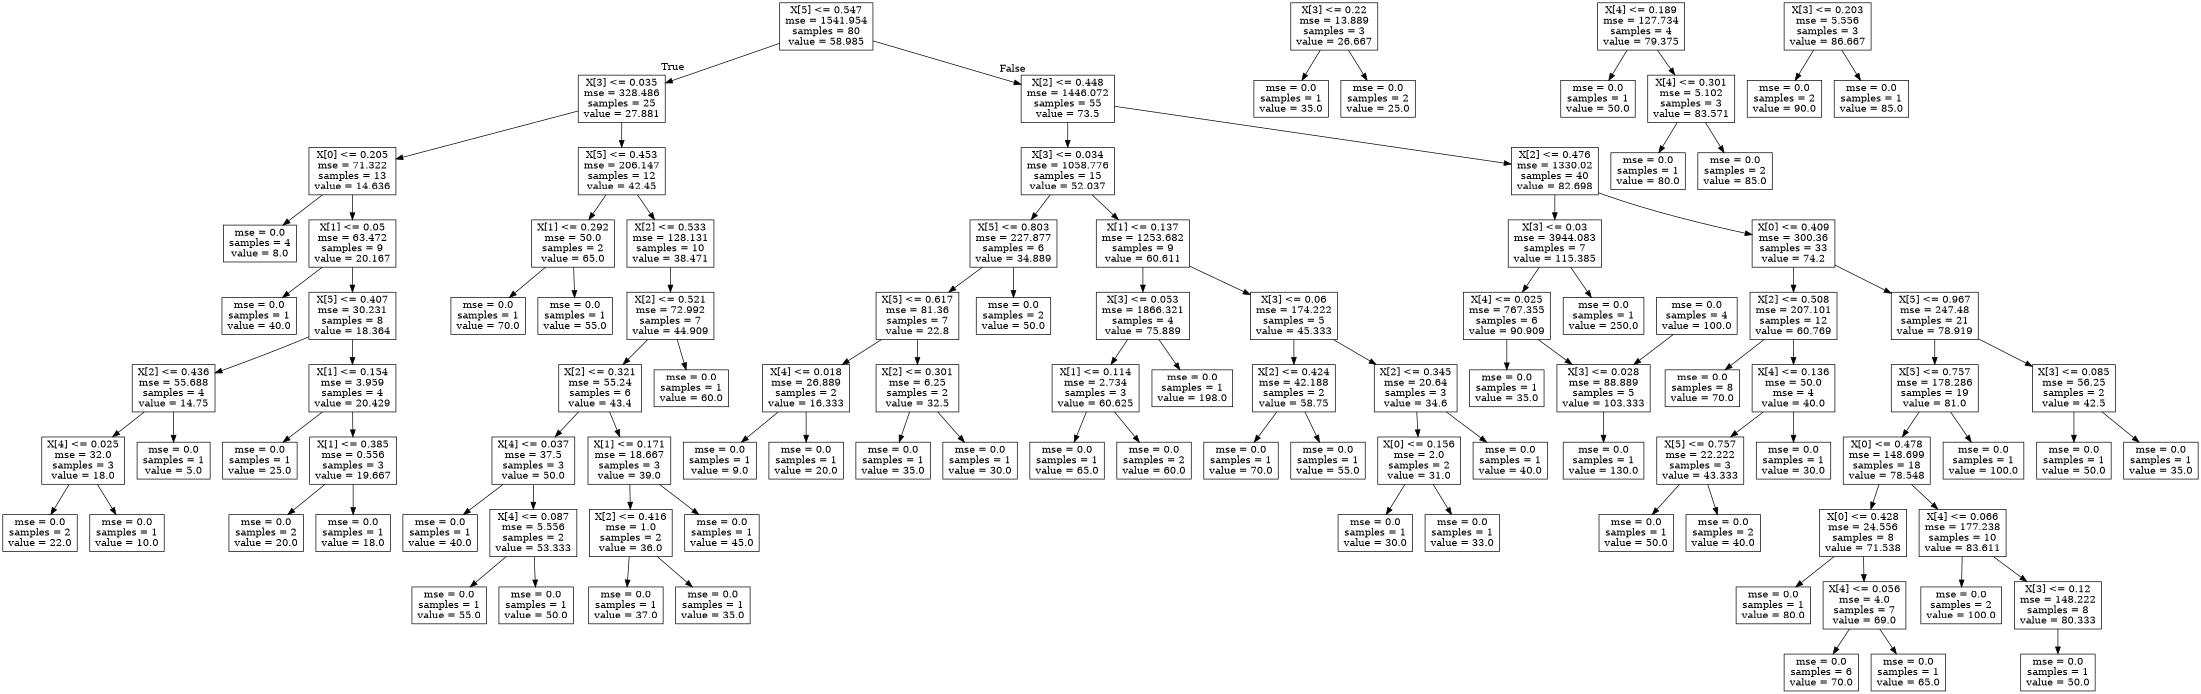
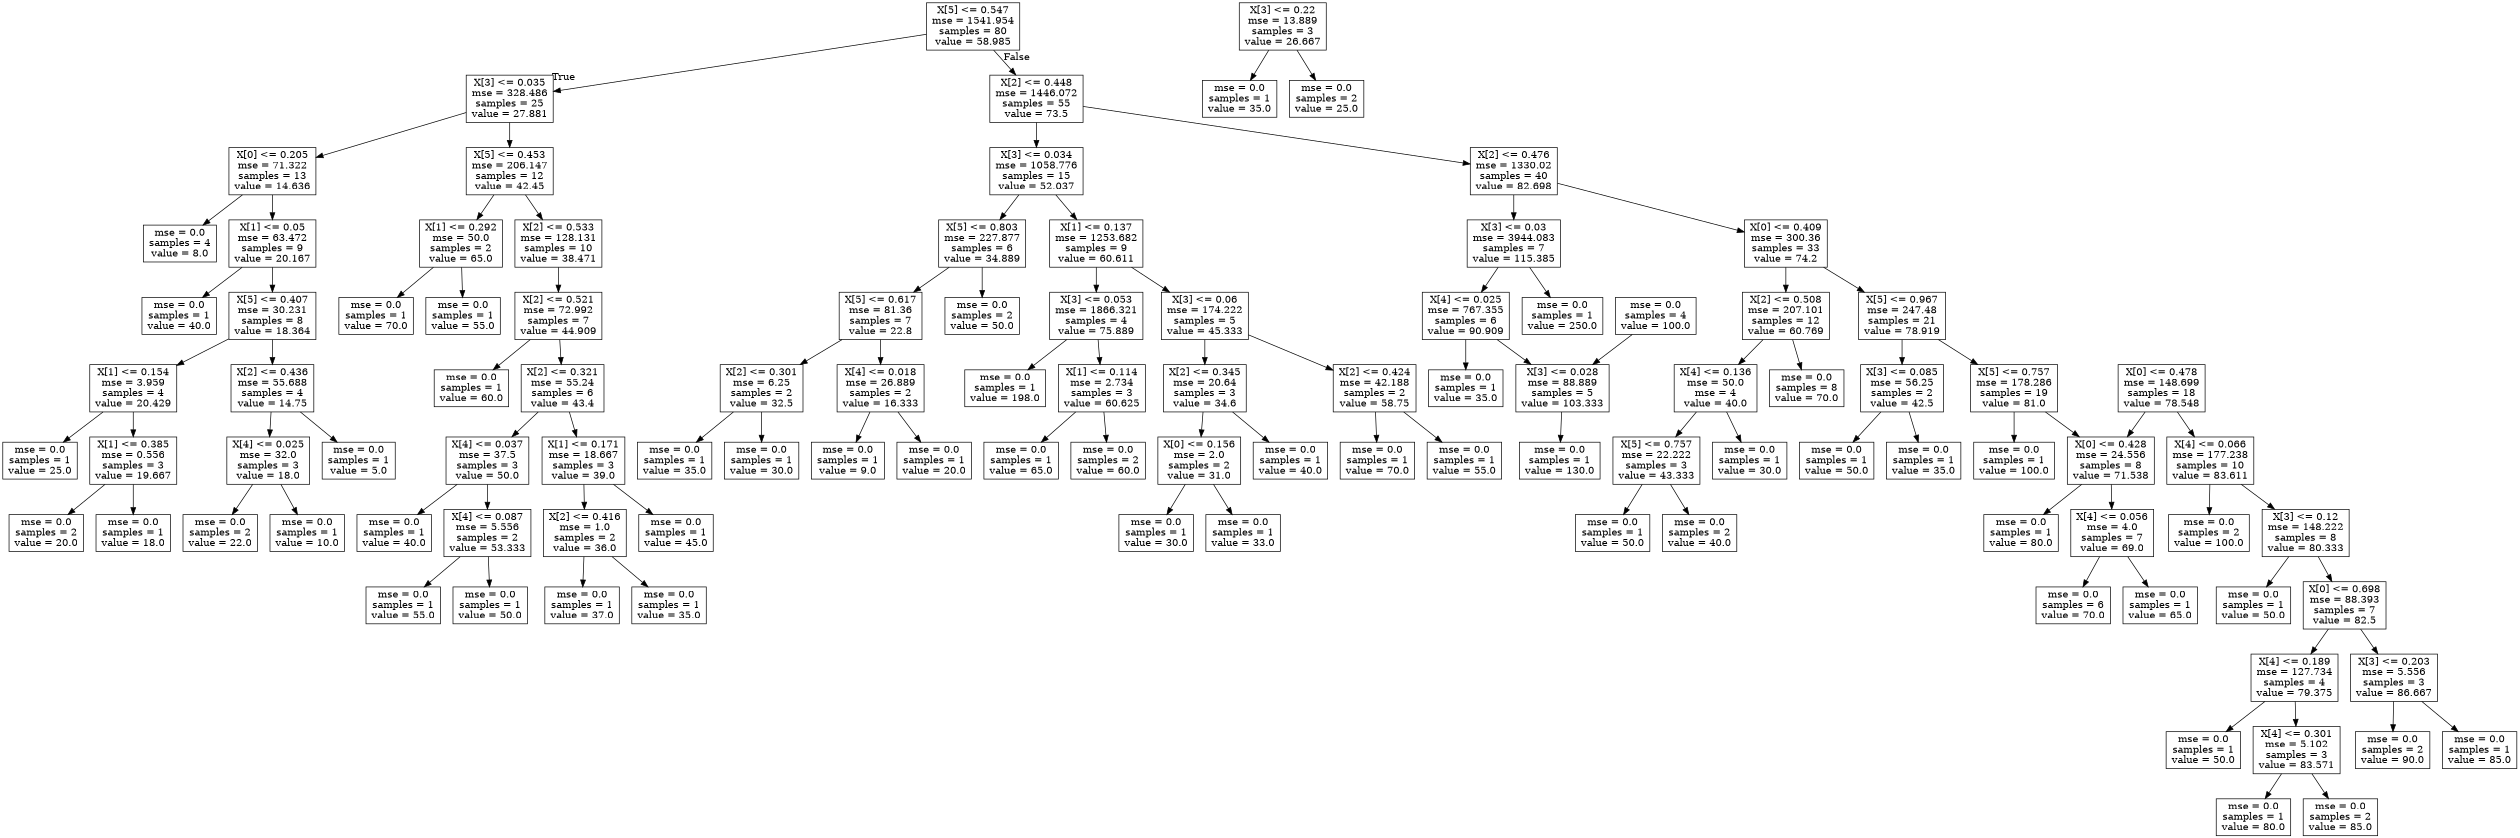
(1913, 421) -> (2060, 422)
none -> (2345, 605)
